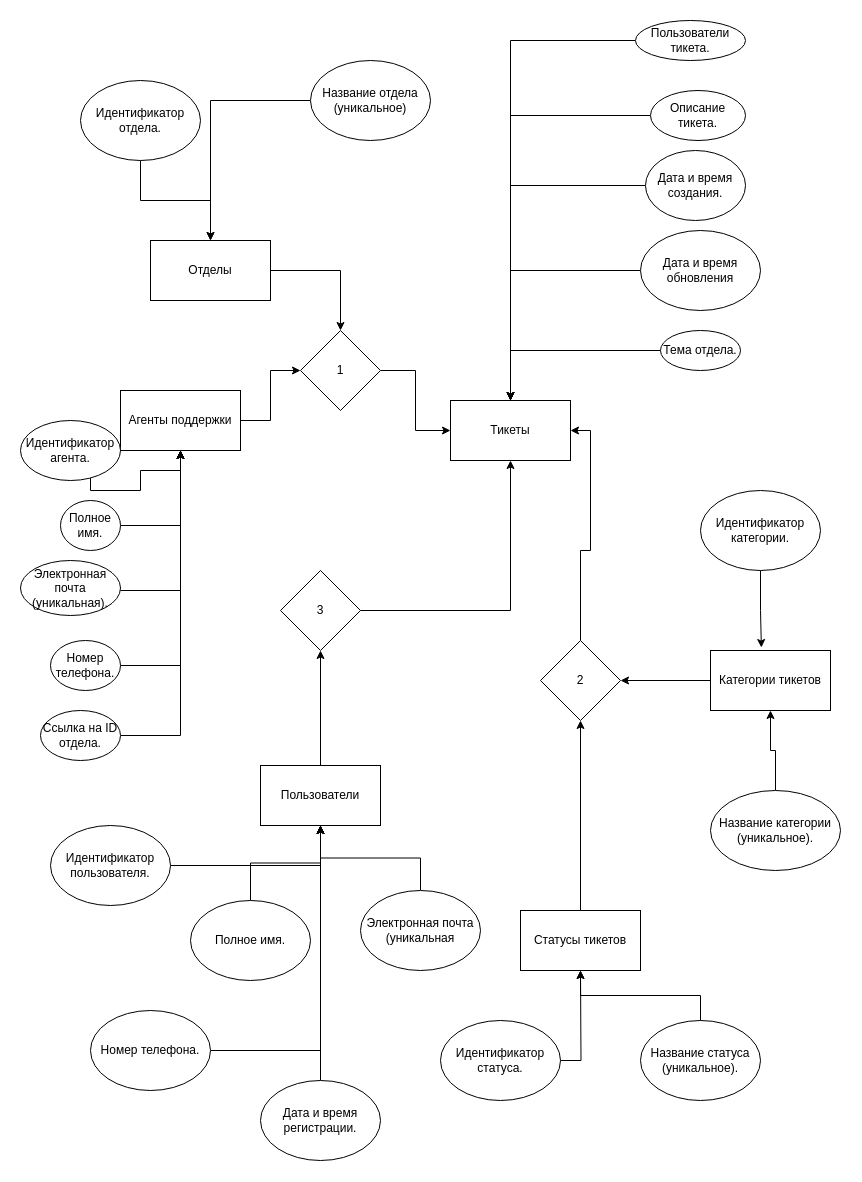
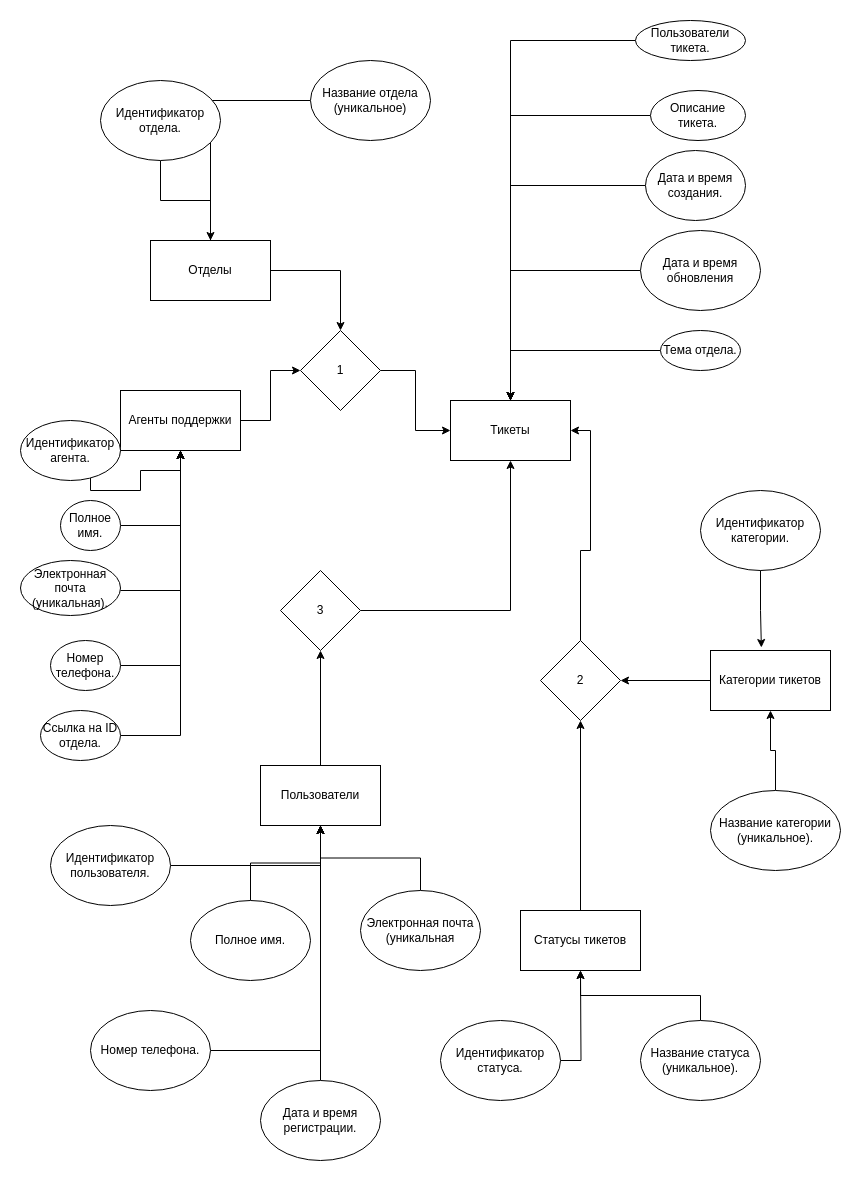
(141, 121) -> (161, 121)
(211, 121) -> (211, 122)
